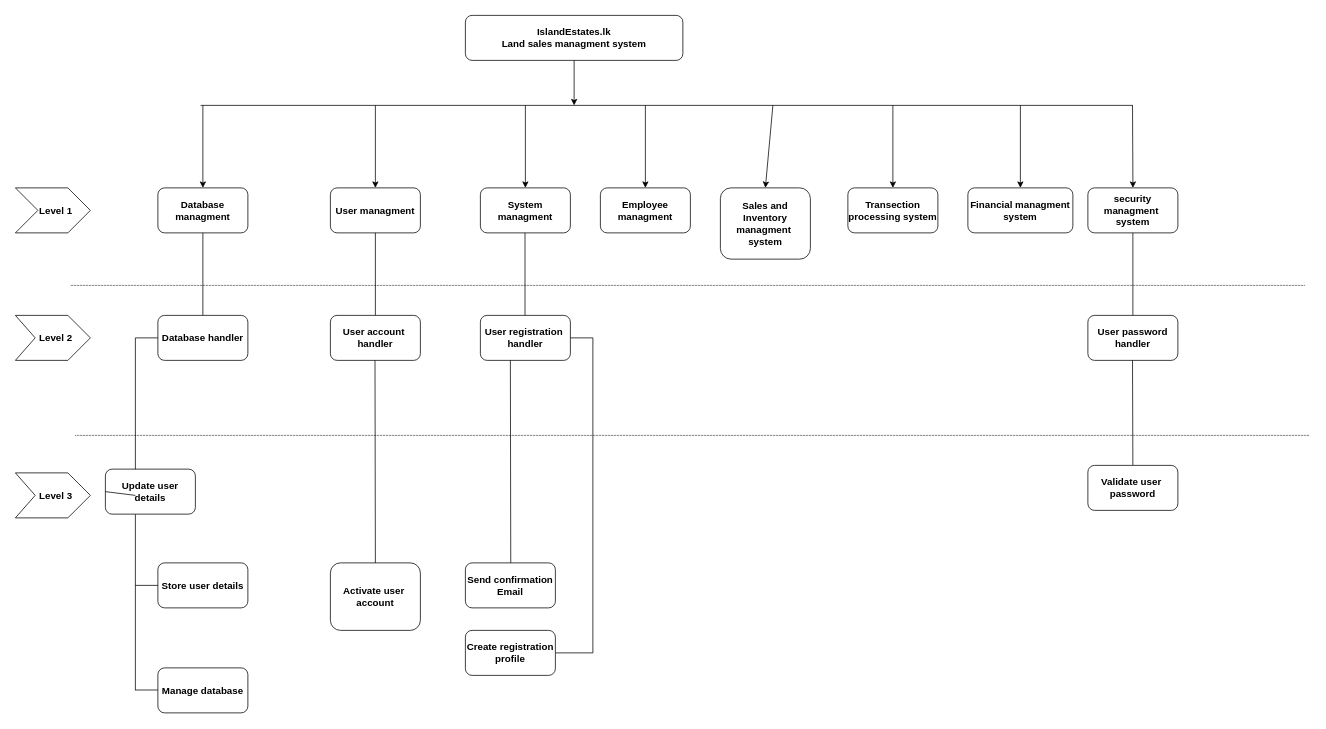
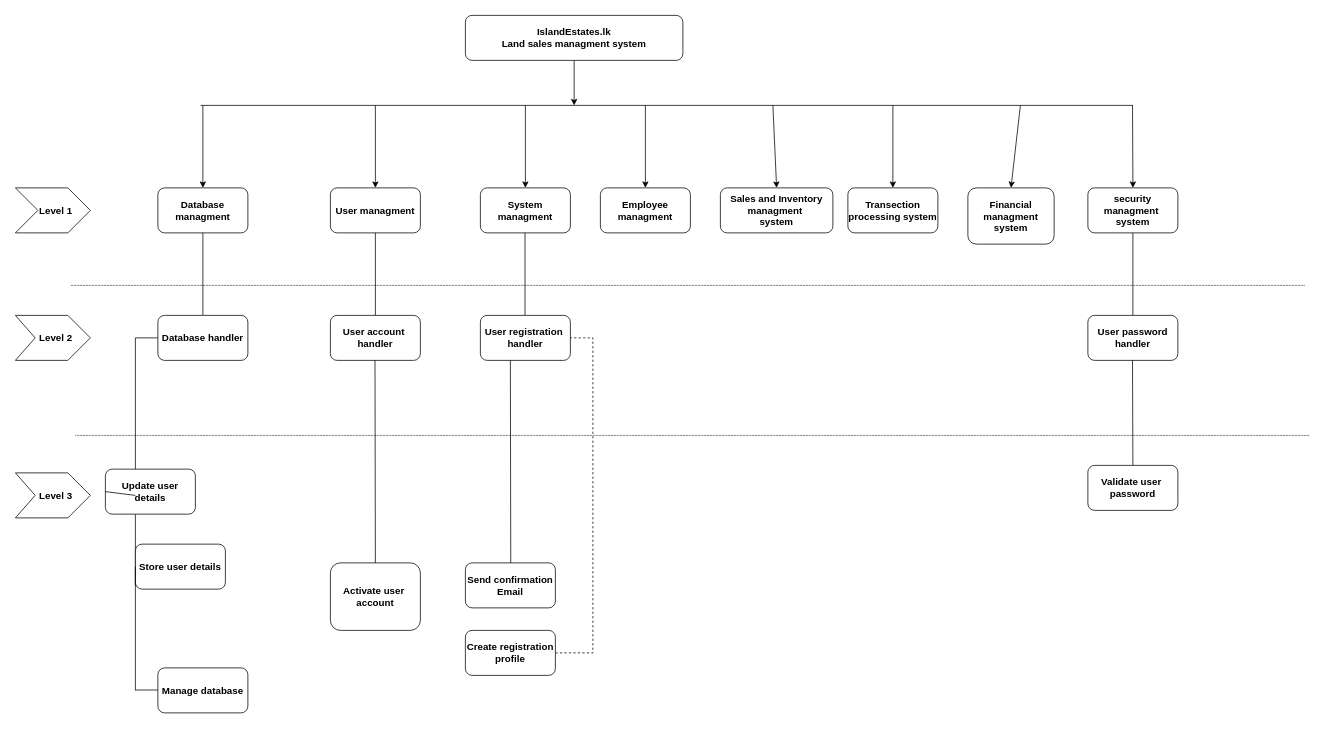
(1020, 210) -> (1011, 216)
(765, 224) -> (777, 210)
(593, 503) -> (593, 503)
(203, 585) -> (180, 567)
